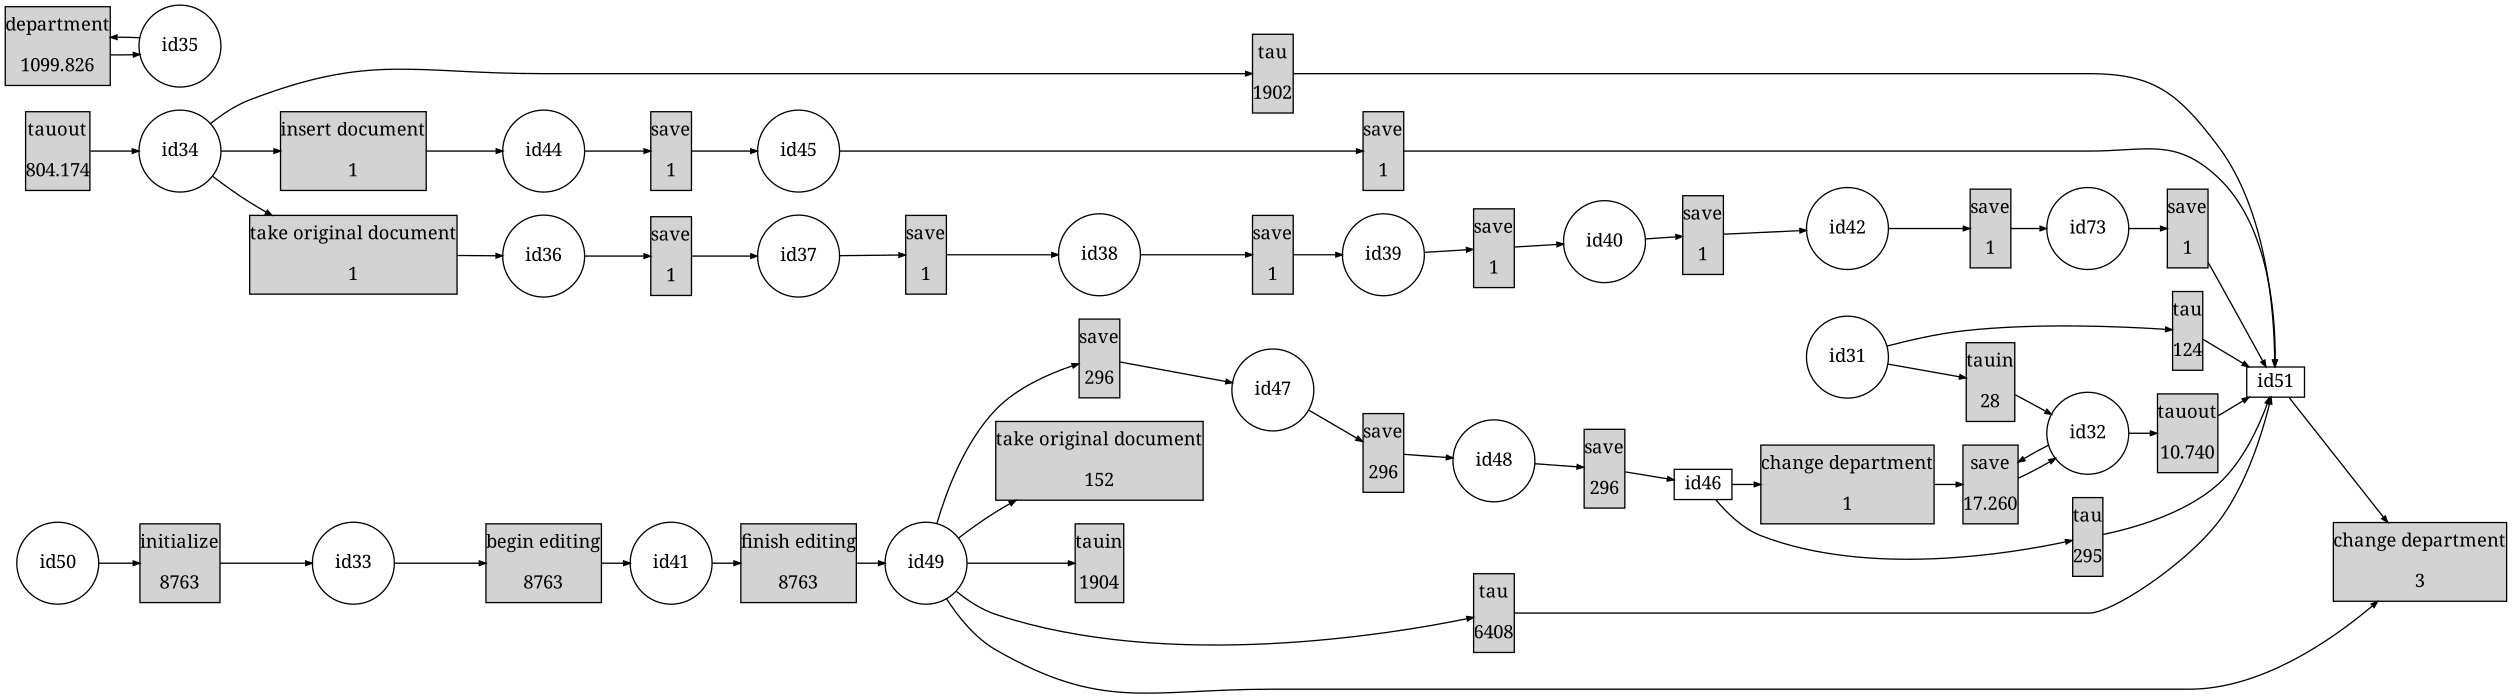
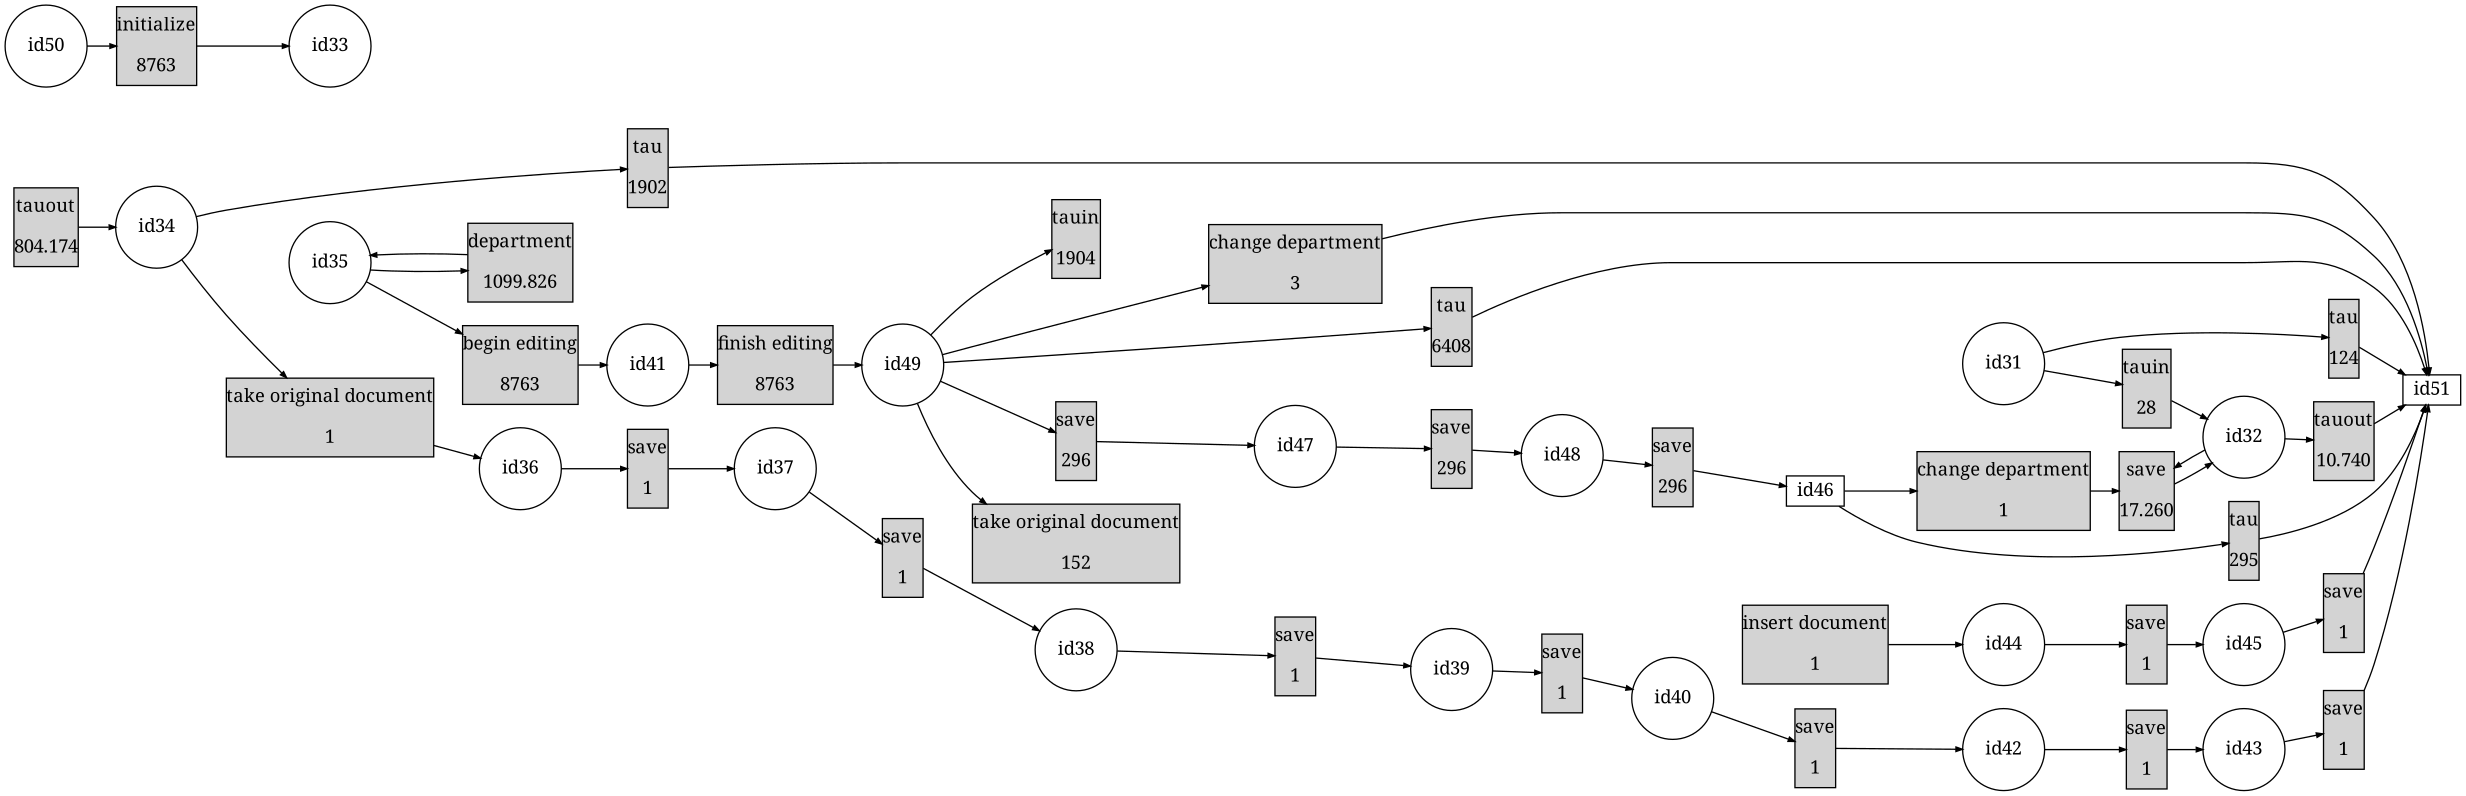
(247, 151) -> none
(2088, 229) -> (2244, 750)
(2336, 457) -> (1946, 213)
(437, 563) -> (411, 306)
